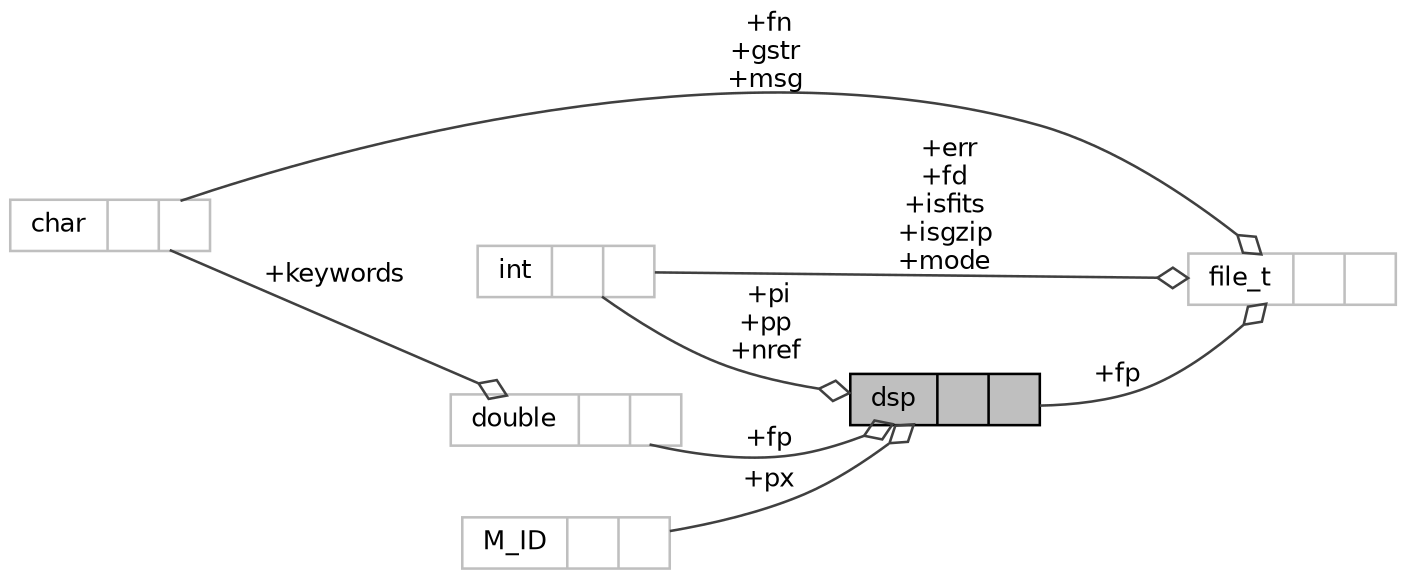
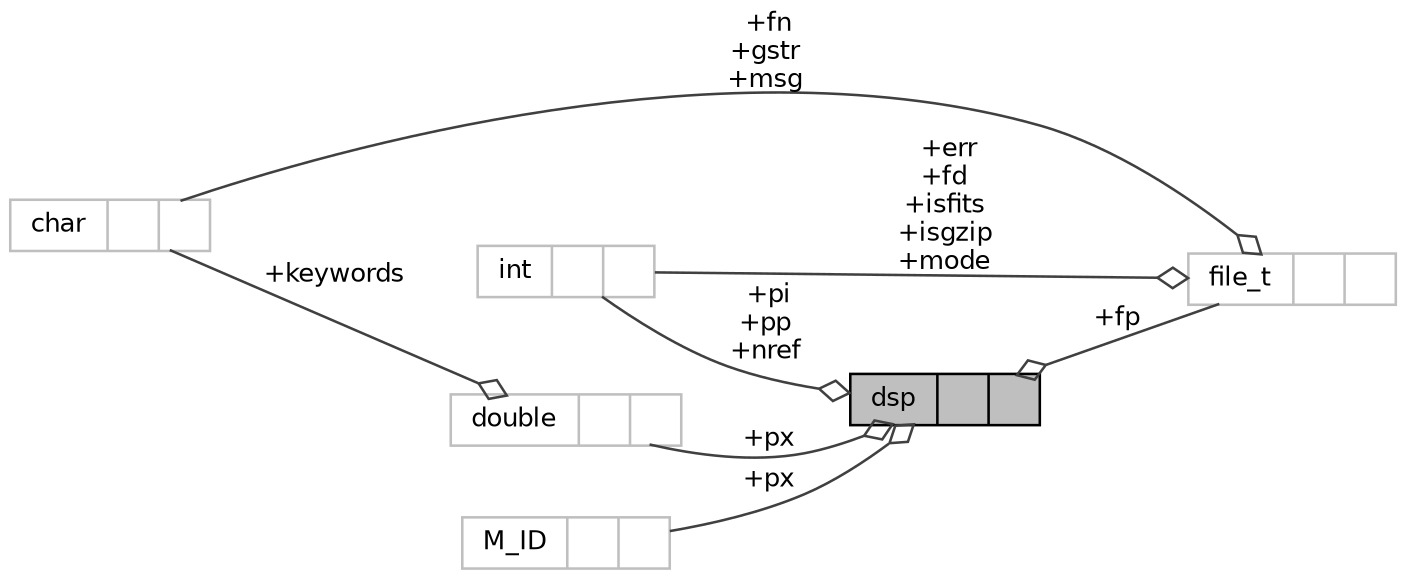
(1150, 386) -> (1133, 334)
(766, 439) -> (766, 439)
